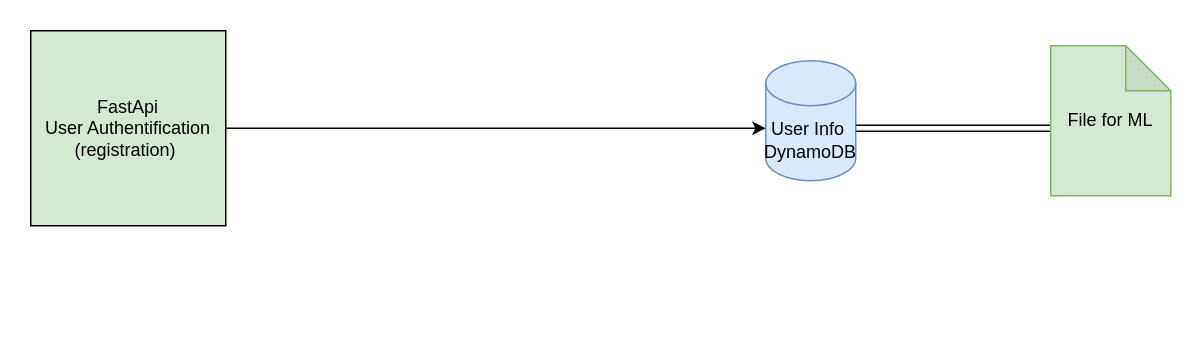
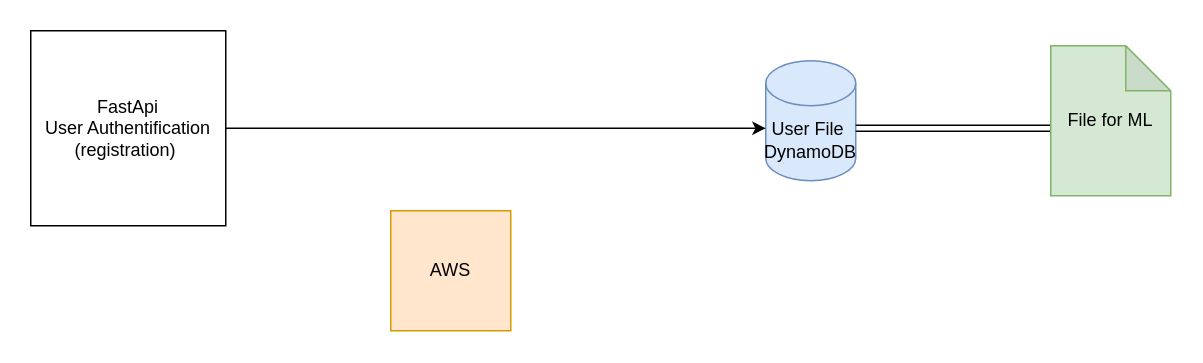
(128, 128) -> (128, 128)
(811, 140) -> (811, 140)
none -> (451, 271)
